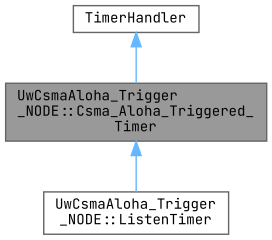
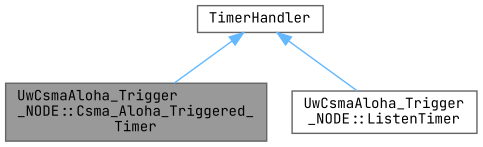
(136, 174) -> (323, 66)
